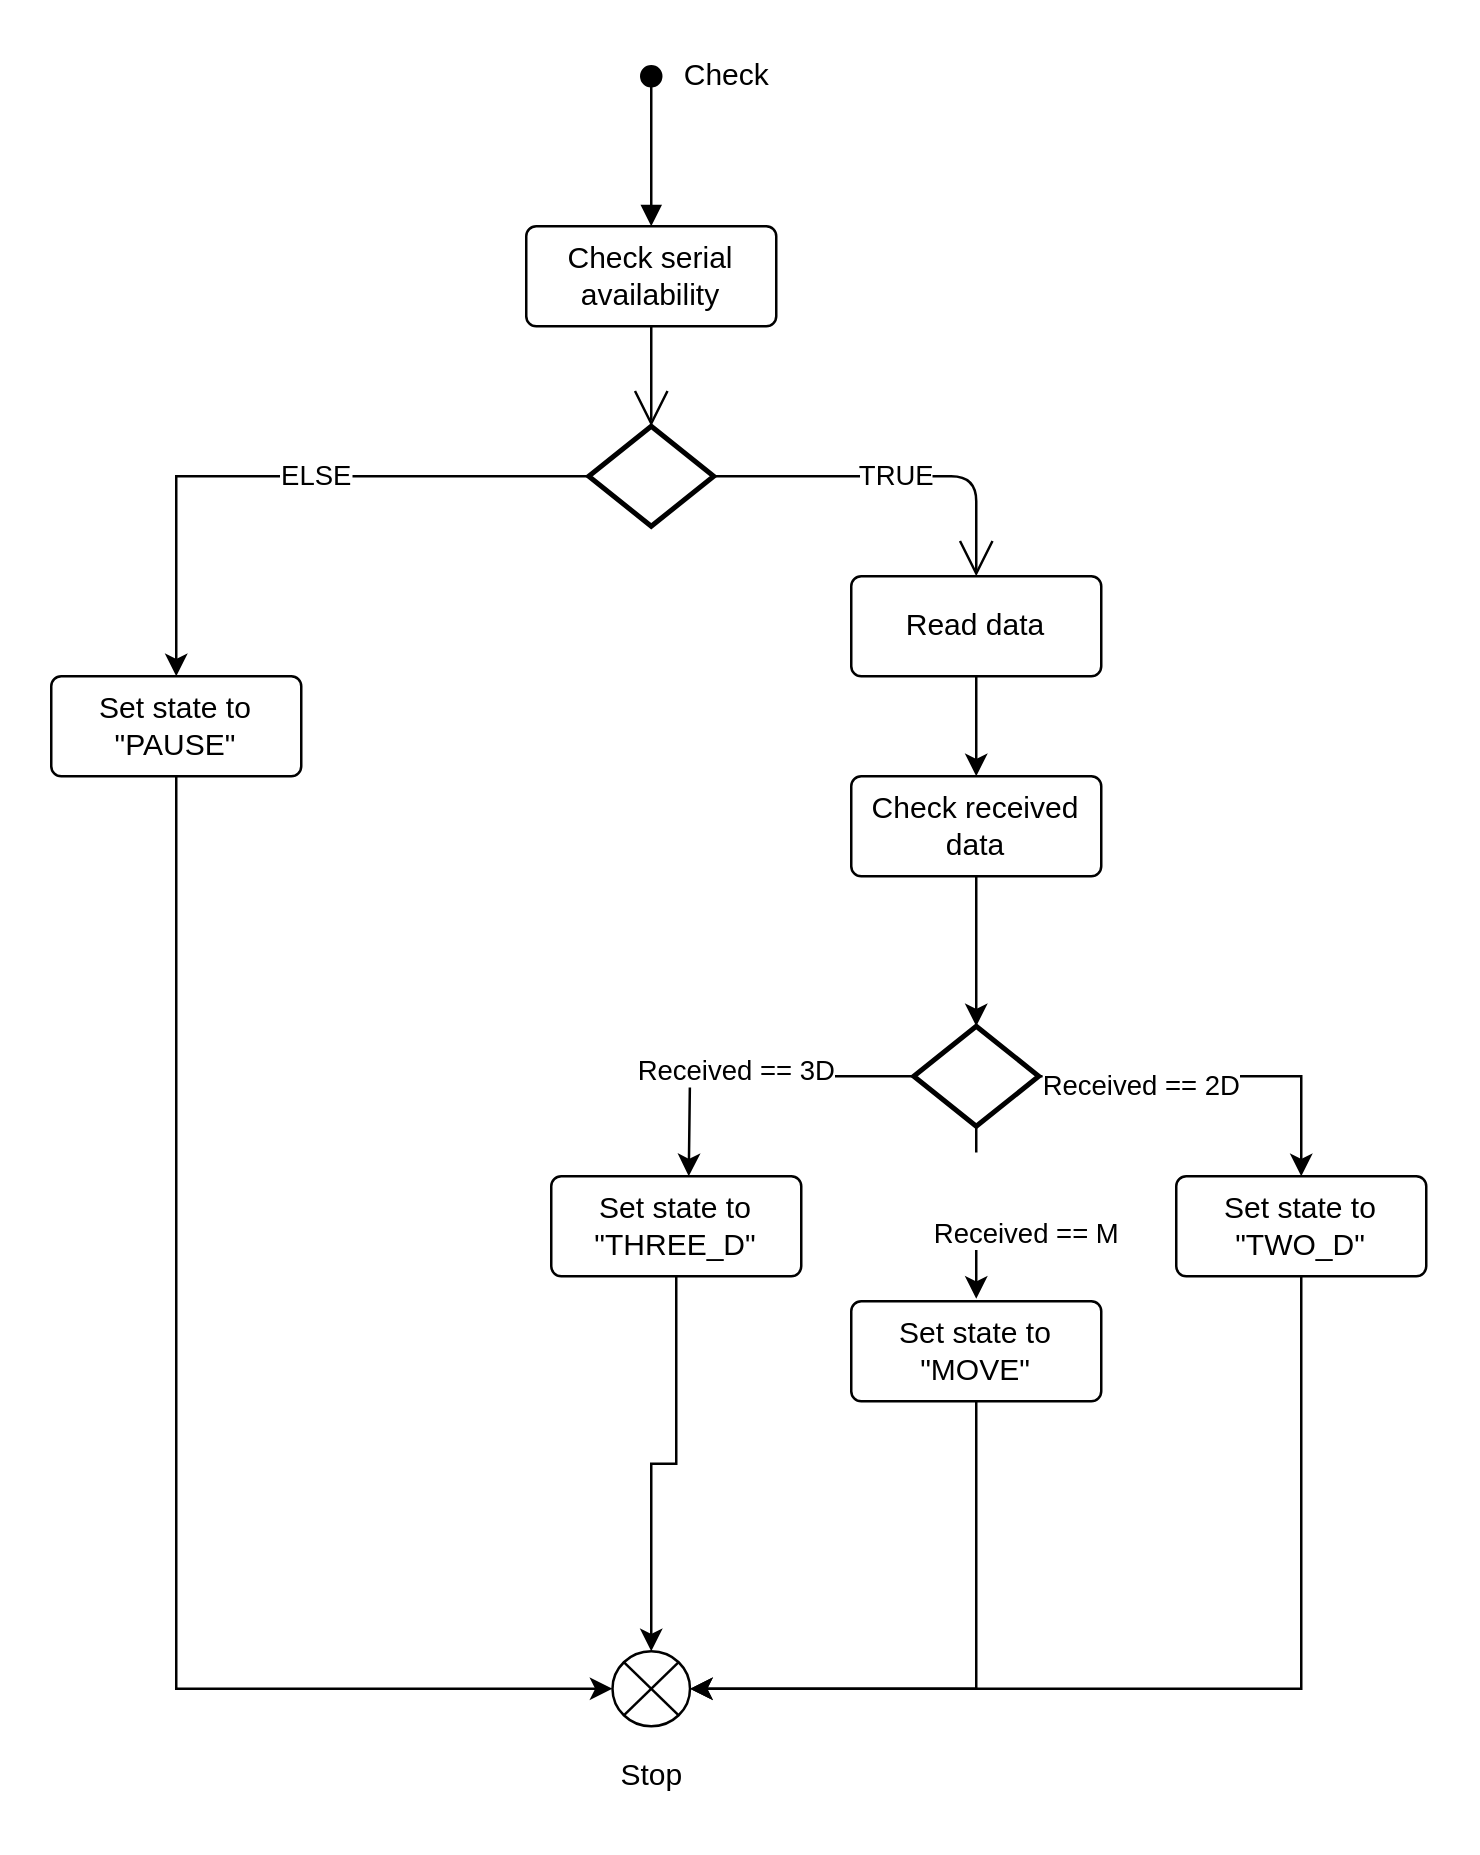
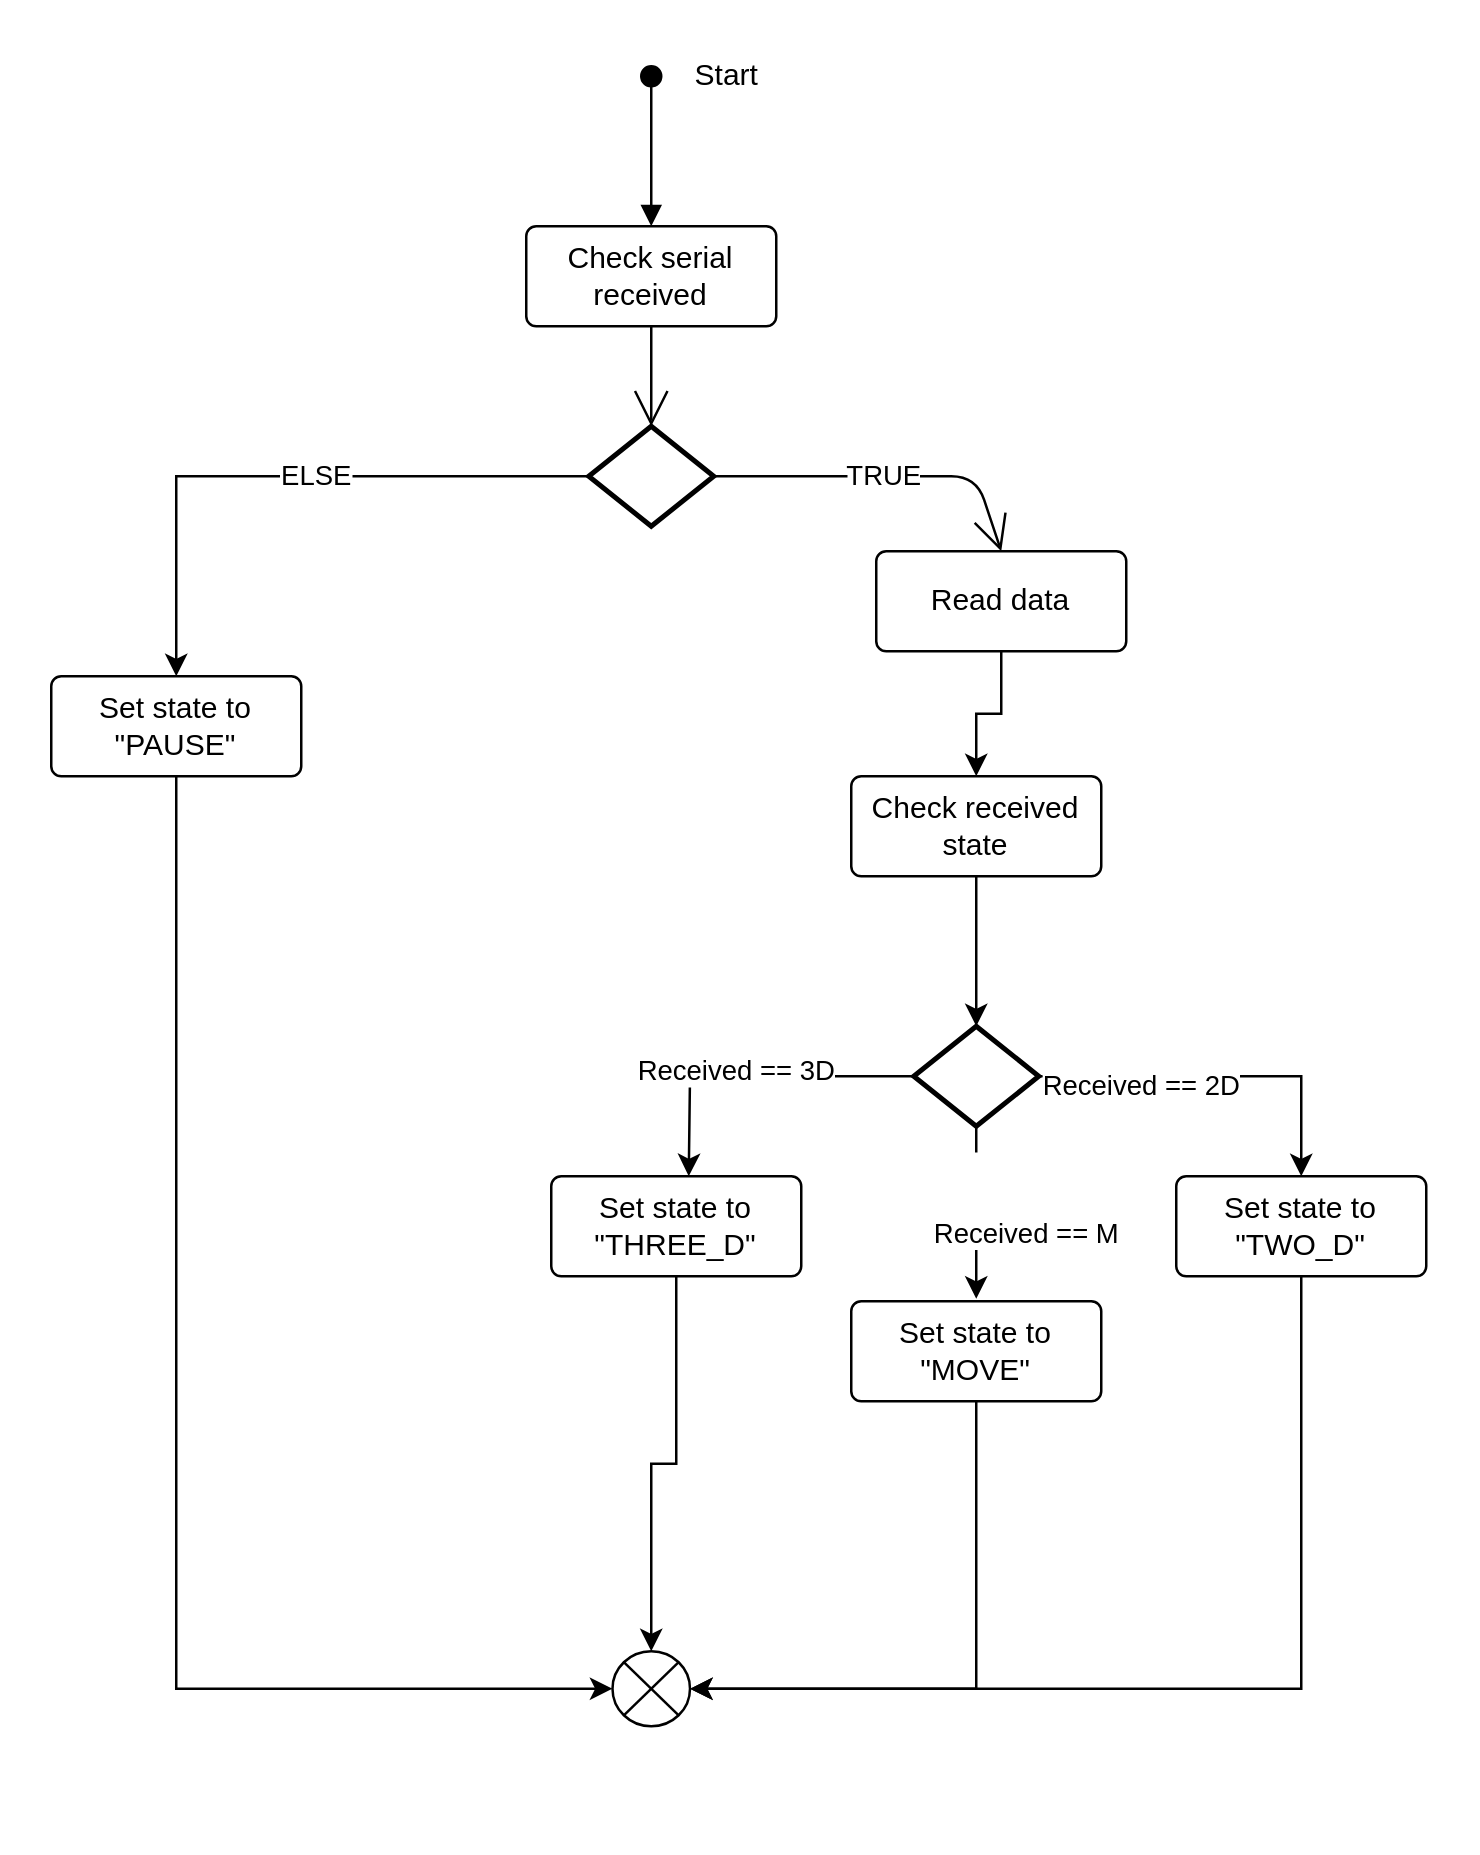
(728, 76) -> (728, 76)
(651, 276) -> (651, 276)
(976, 626) -> (1001, 601)
(976, 826) -> (976, 826)
(651, 1776) -> none
